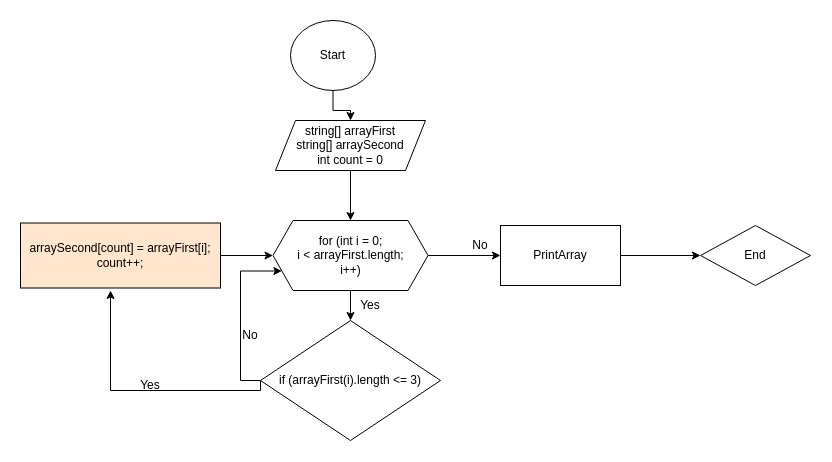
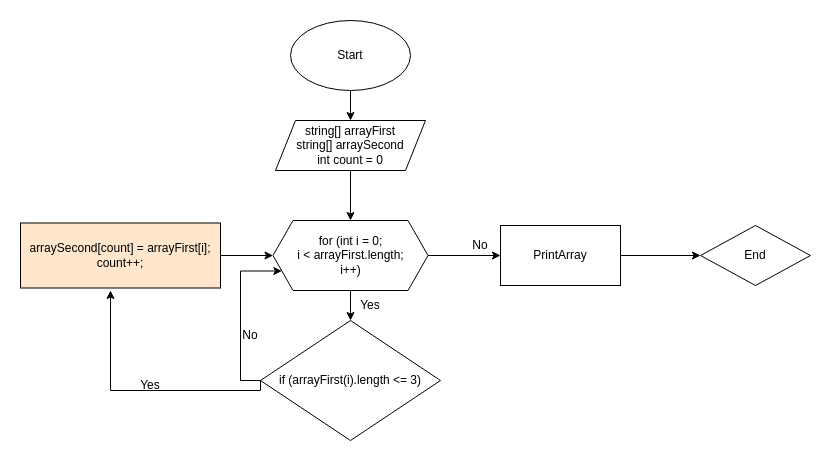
(333, 56) -> (351, 56)
